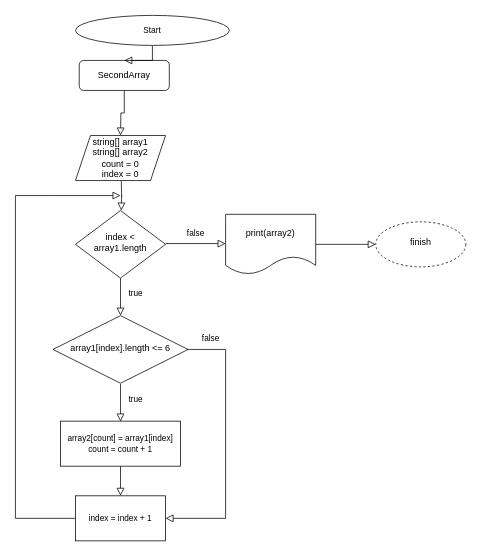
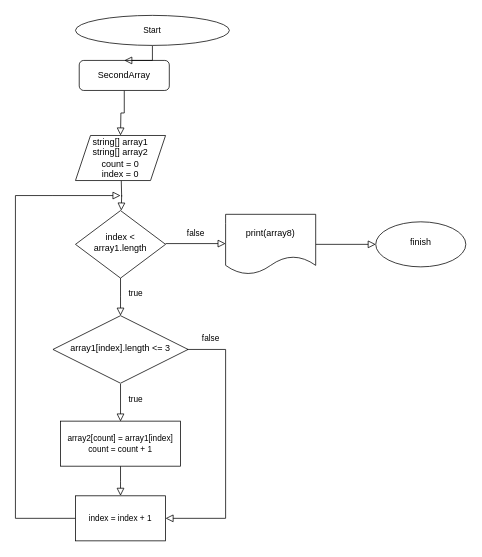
(270, 234) -> (270, 234)
(420, 244) -> (420, 244)
(120, 348) -> (120, 348)
